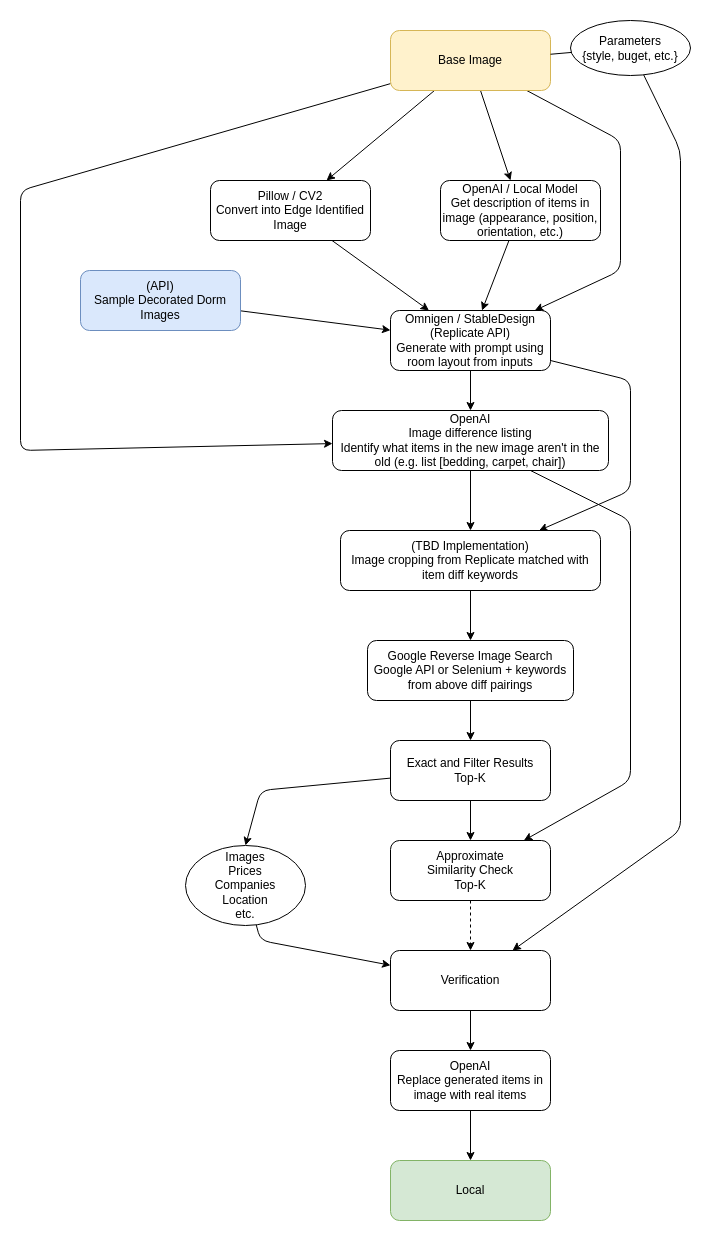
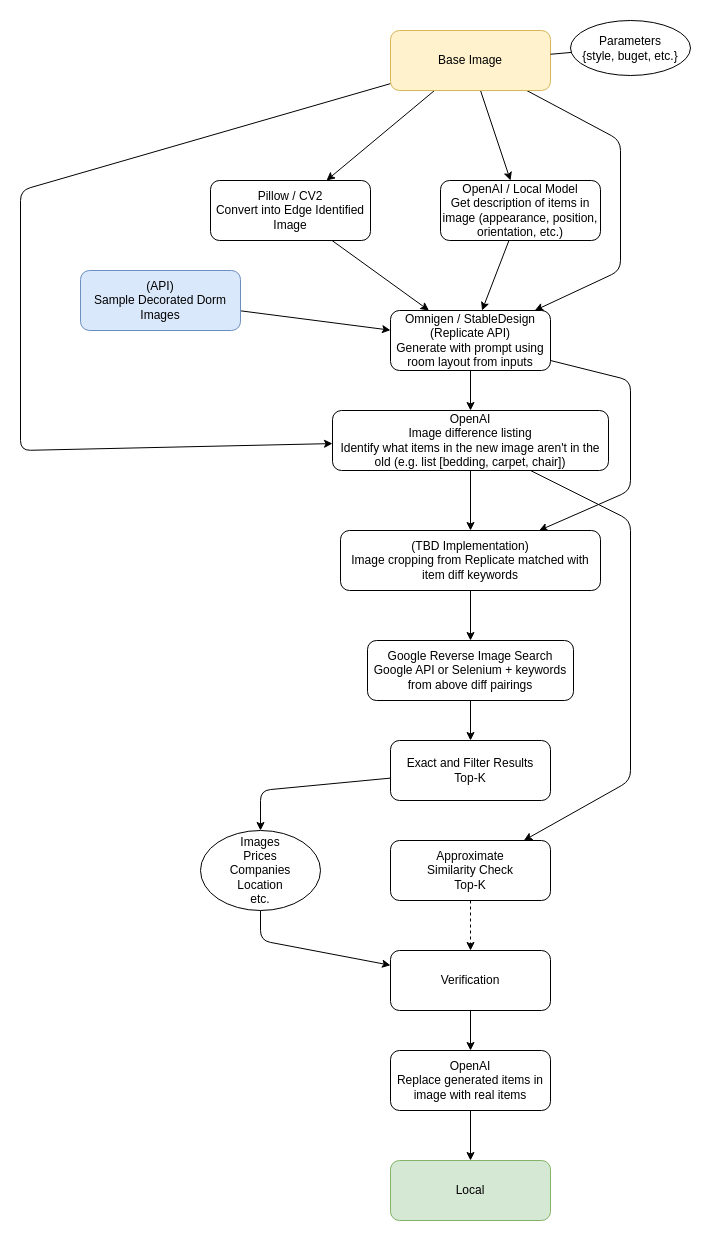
(681, 549) -> none
(471, 817) -> none
(246, 886) -> (261, 871)
